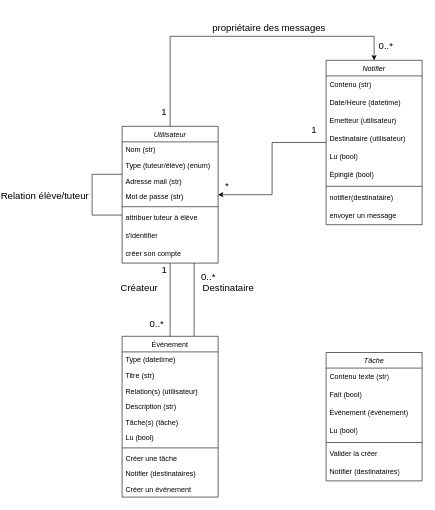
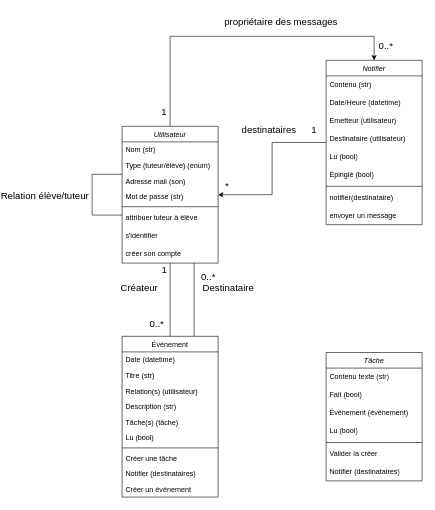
(269, 27) -> (281, 21)
none -> (269, 129)
(158, 181) -> (158, 181)
(154, 360) -> (154, 360)
